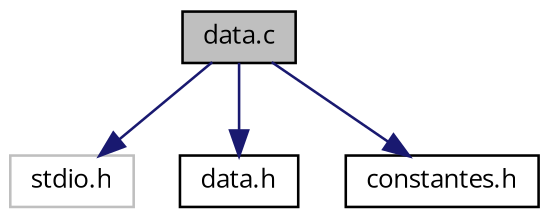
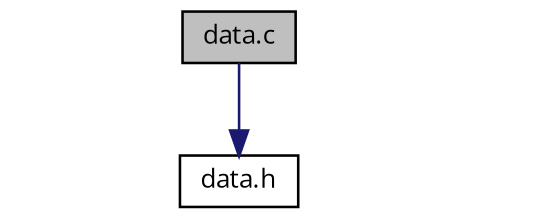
(72, 181) -> none
(442, 181) -> none
